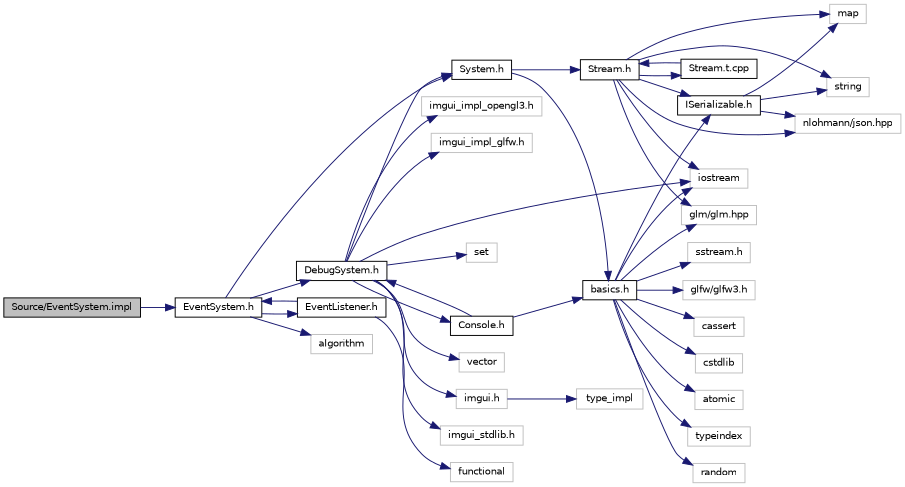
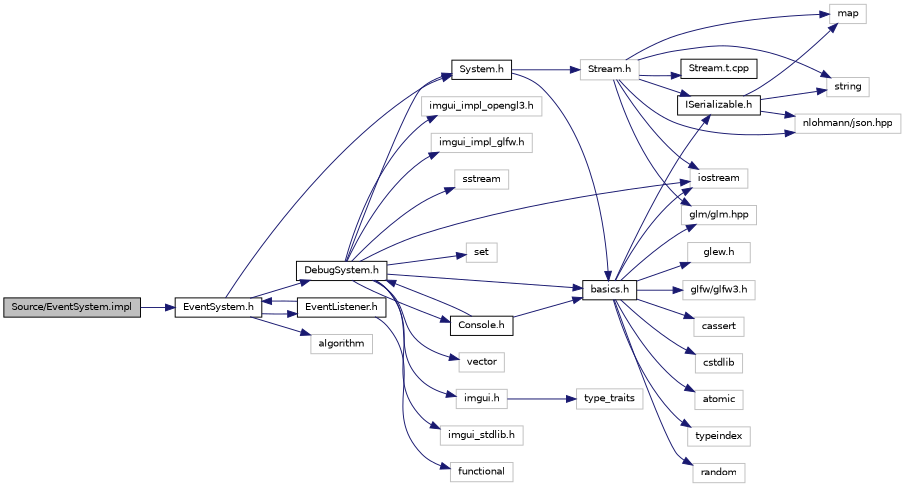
(665, 63) -> none
(610, 70) -> (610, 70)
none -> (482, 180)
(719, 253) -> (719, 253)
none -> (480, 281)
(610, 399) -> (610, 399)
